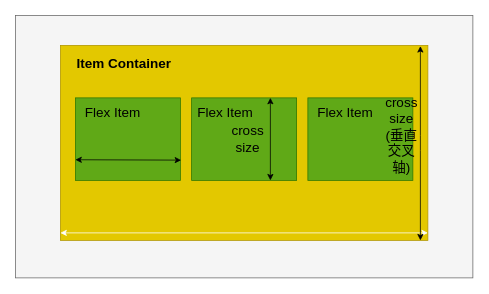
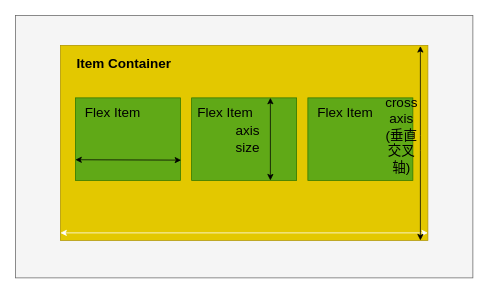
(402, 135) -> (402, 135)
(248, 139) -> (248, 139)
